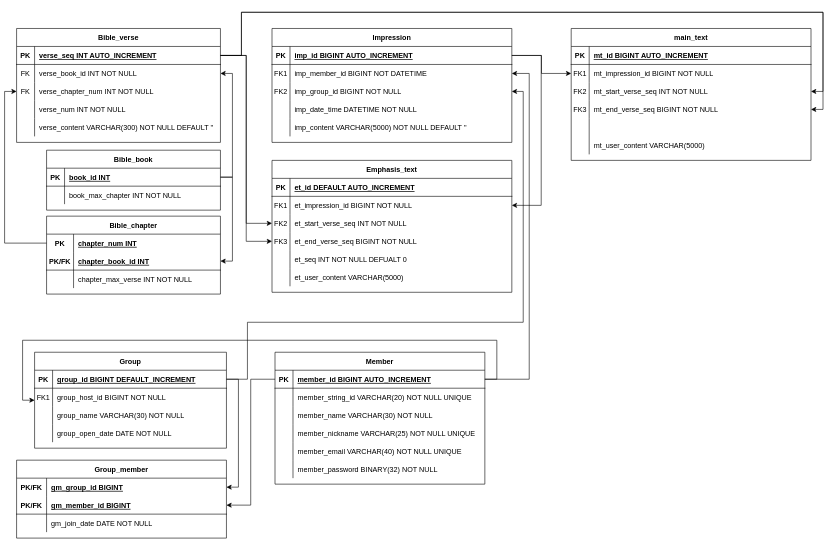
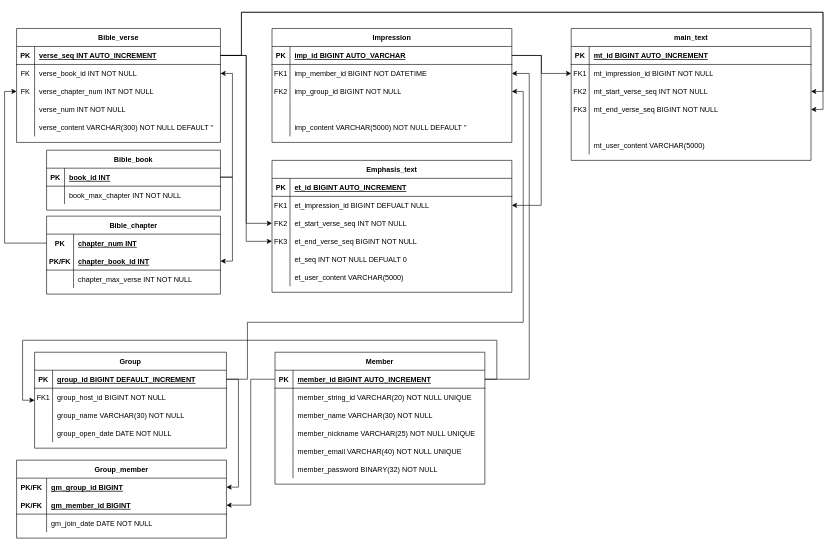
(347, 56) -> (343, 56)
(401, 110) -> none
(348, 188) -> (346, 188)
(353, 206) -> (362, 206)
